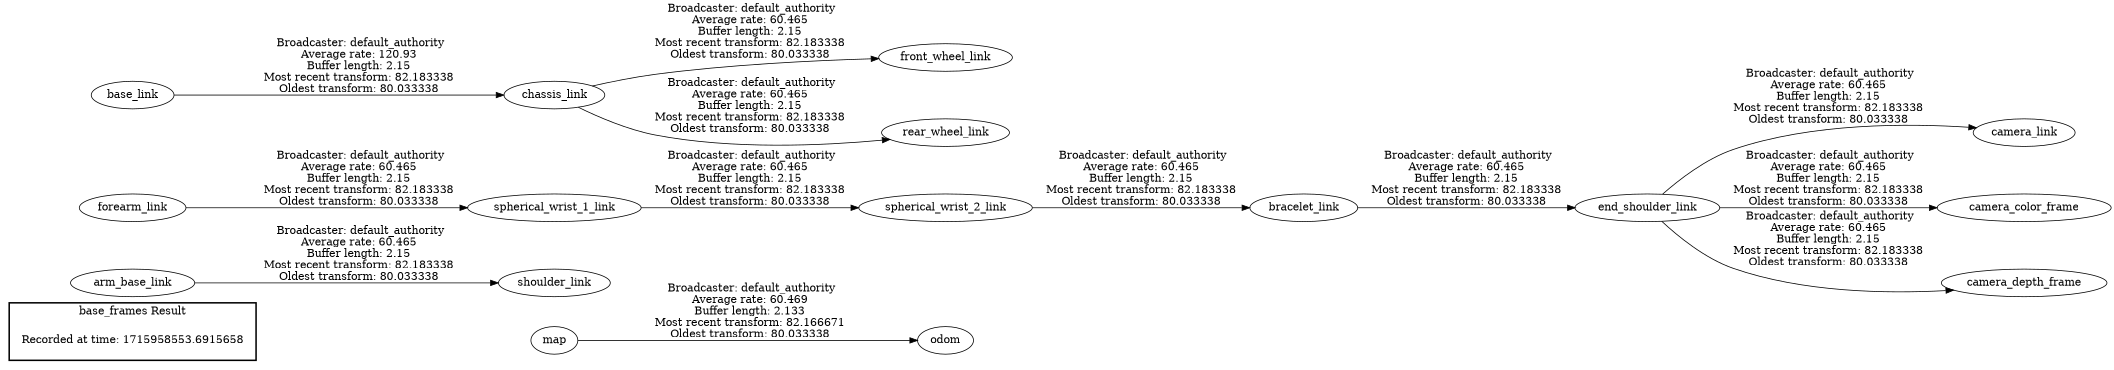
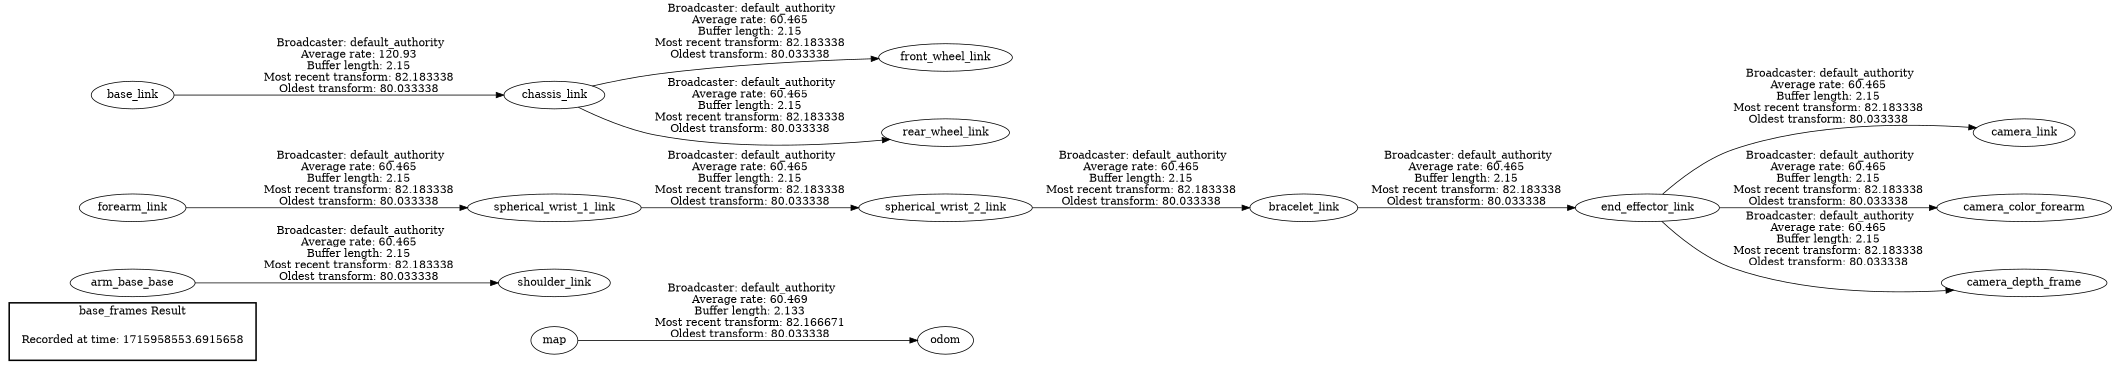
(1647, 208) -> (1647, 208)
(2024, 208) -> (2024, 208)
(133, 283) -> (133, 283)
